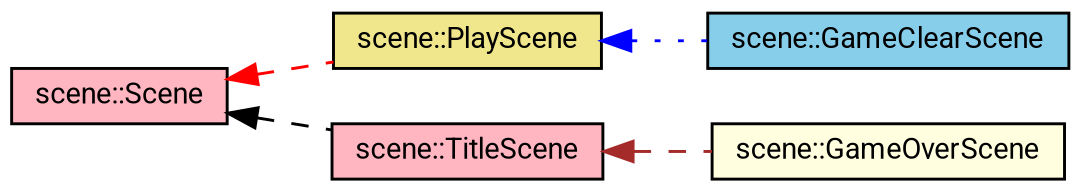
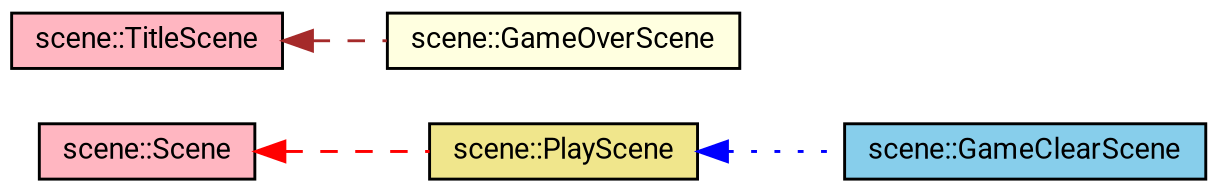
(294, 124) -> none
